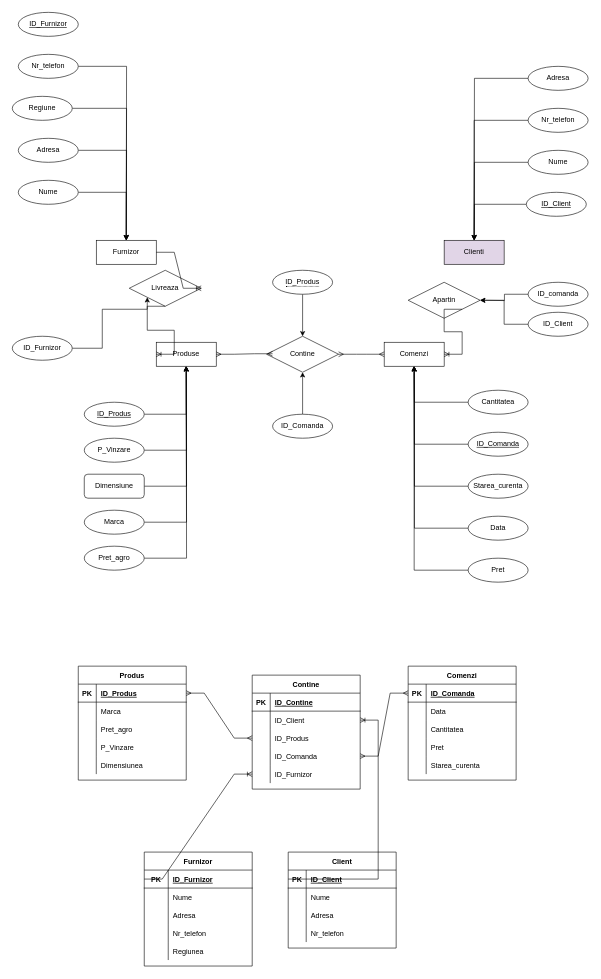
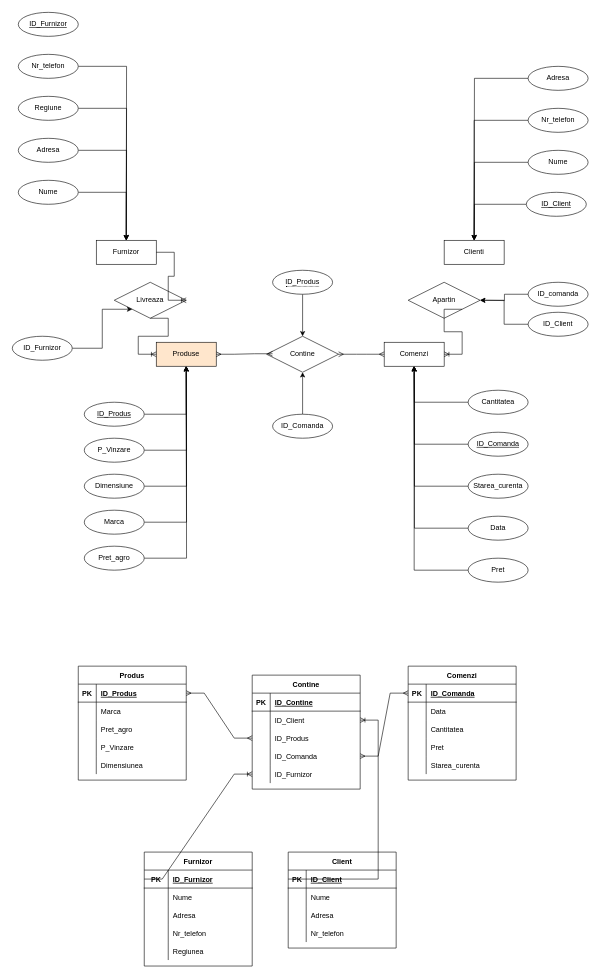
(42, 108) -> (48, 108)
(474, 252) -> (474, 252)
(165, 288) -> (150, 300)
(186, 354) -> (186, 354)
(114, 486) -> (114, 486)
